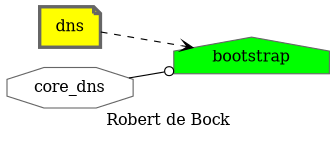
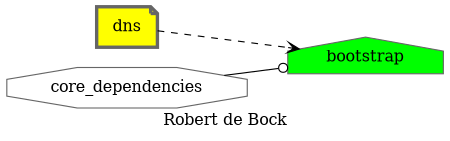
(70, 88) -> (127, 88)
